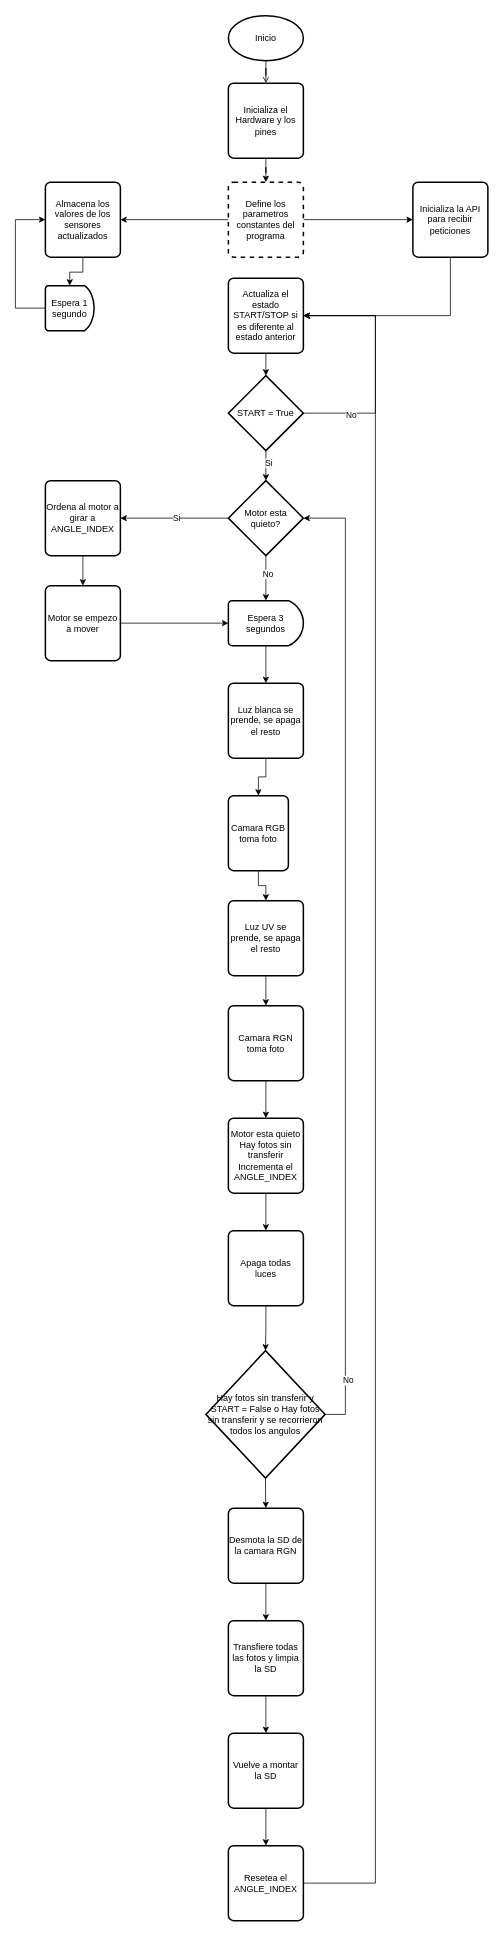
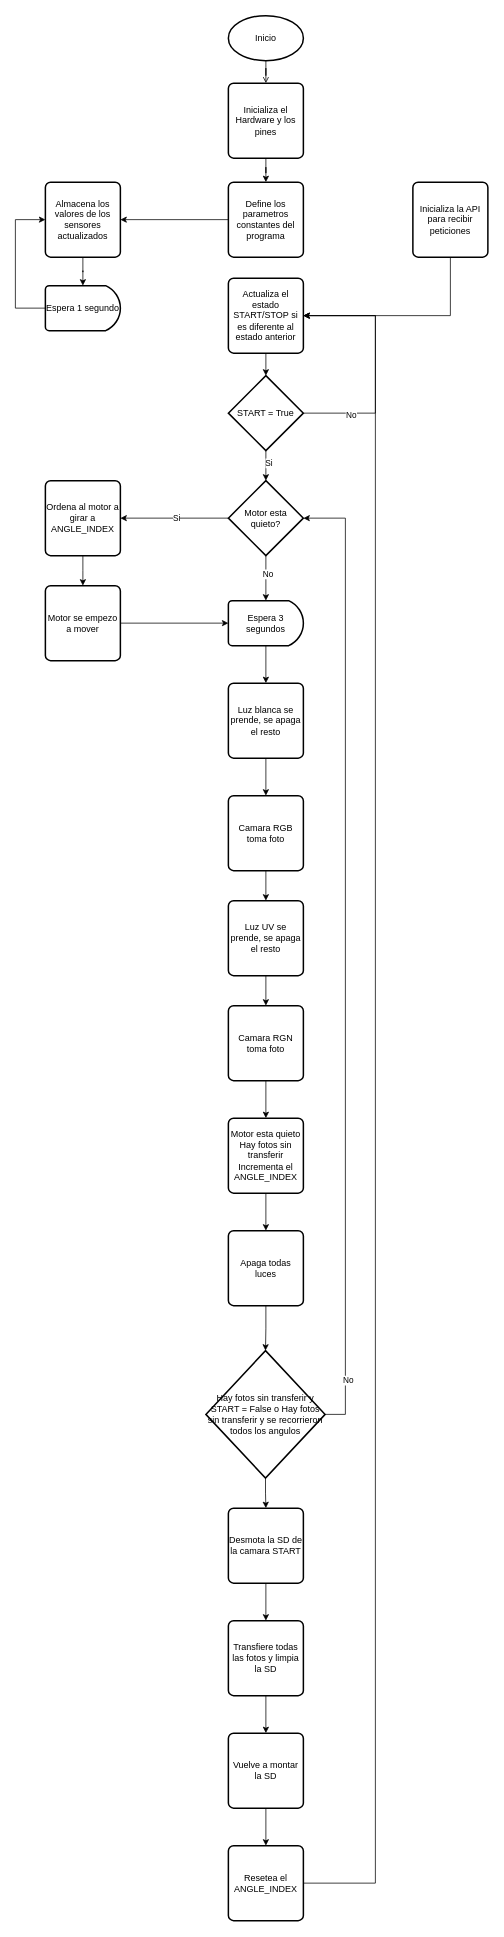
(266, 219) -> (266, 219)
(356, 219) -> none
(70, 308) -> (83, 308)
(258, 833) -> (266, 833)
(266, 1545) -> (266, 1545)
